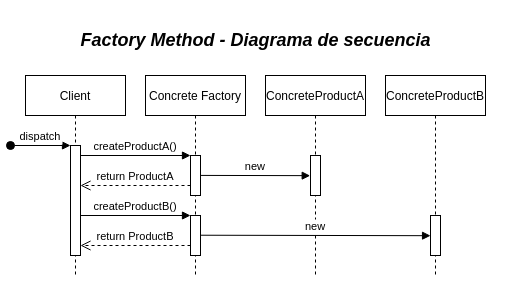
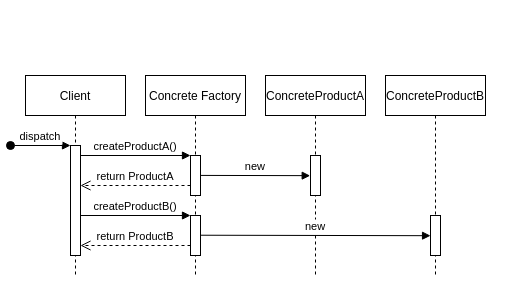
(256, 41) -> none
